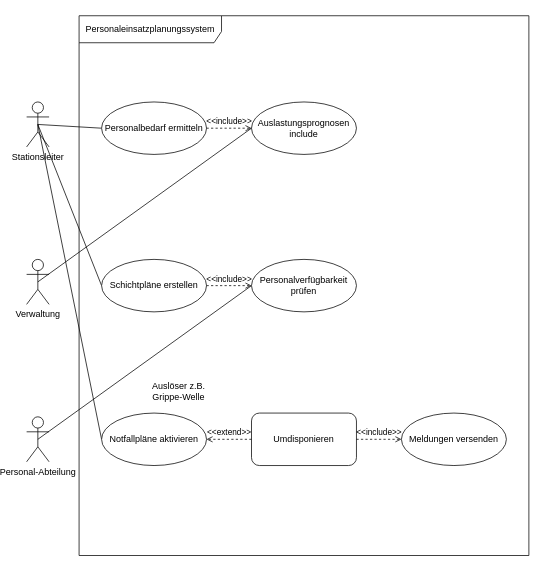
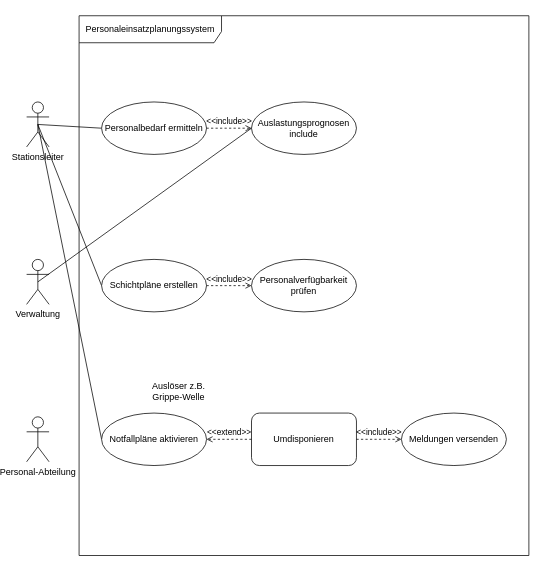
(145, 362) -> none
